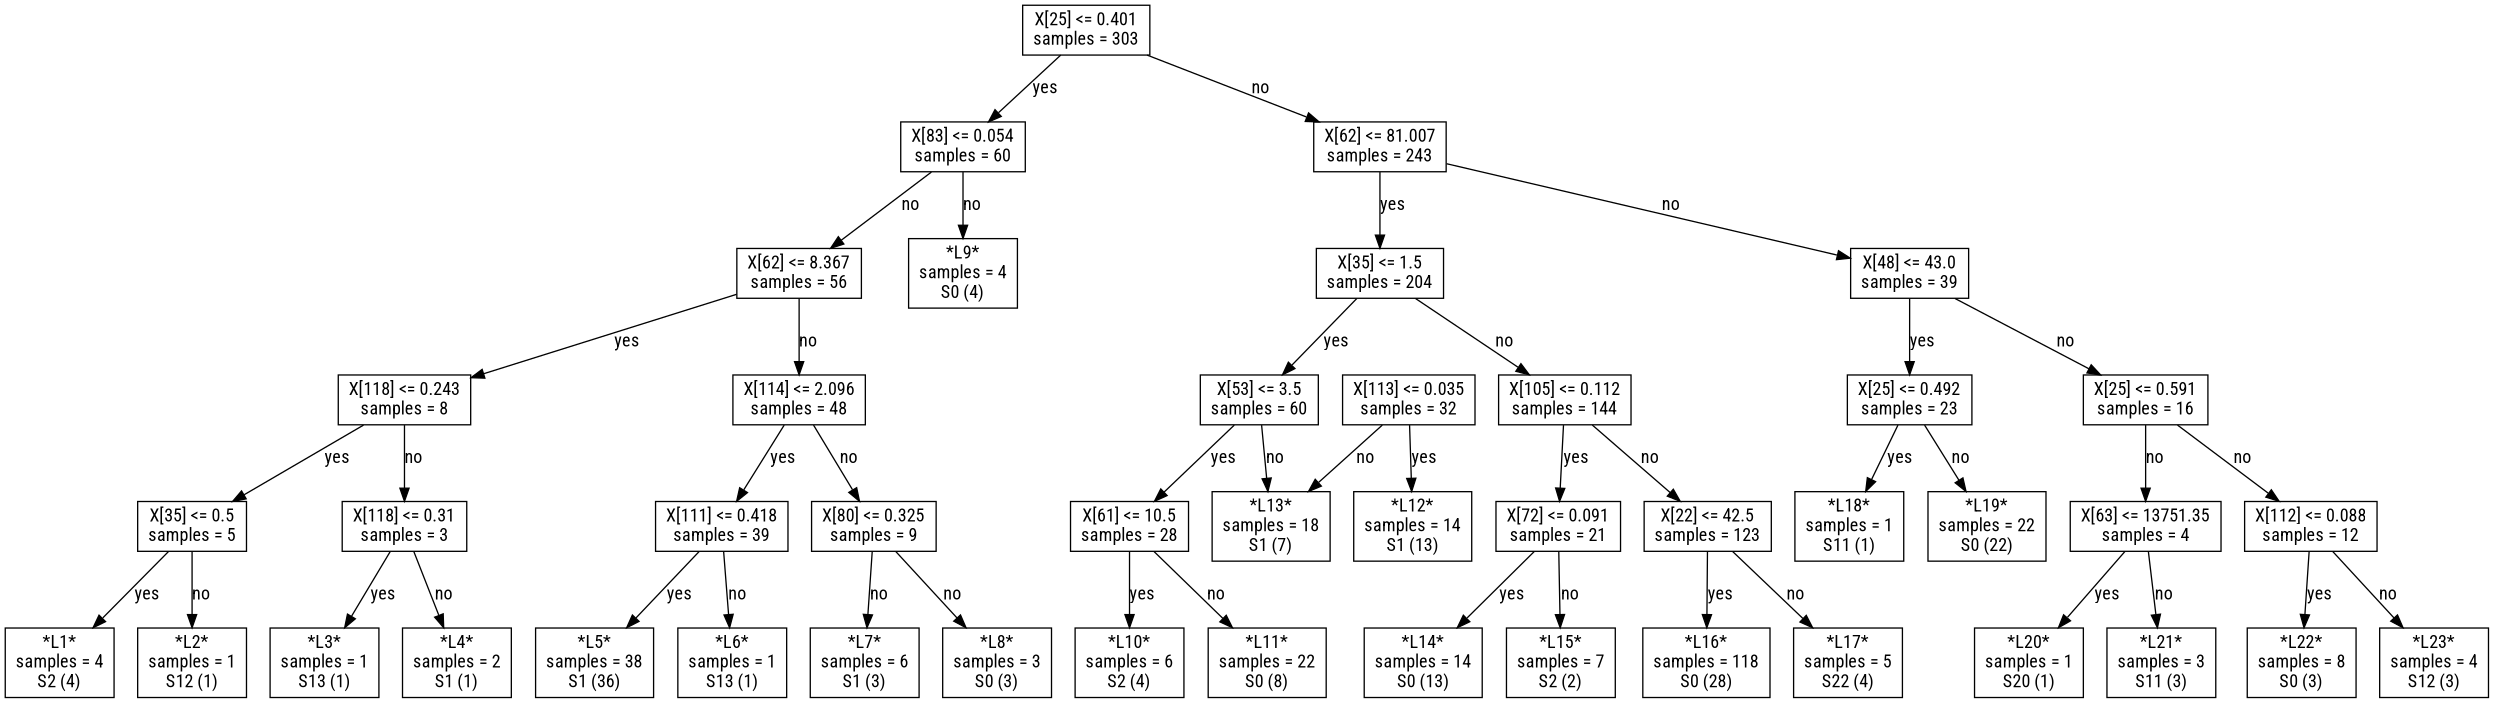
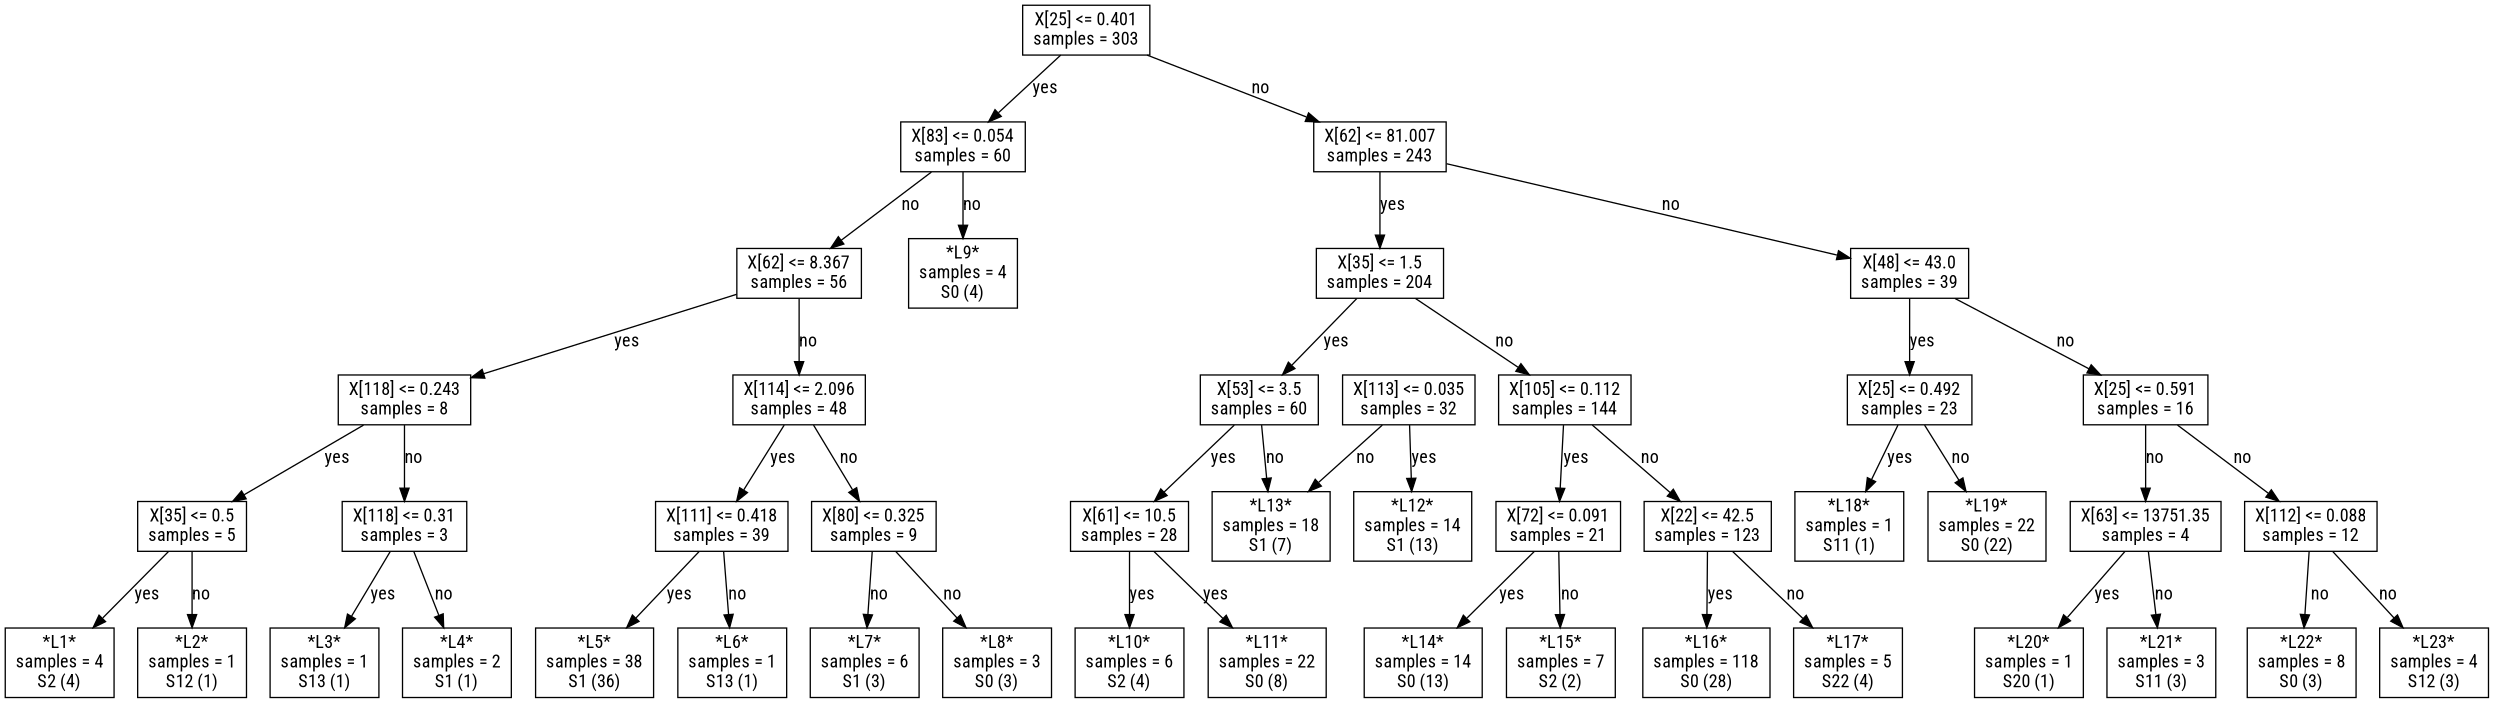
(1216, 595) -> (1216, 595)
(2320, 595) -> (2320, 595)
